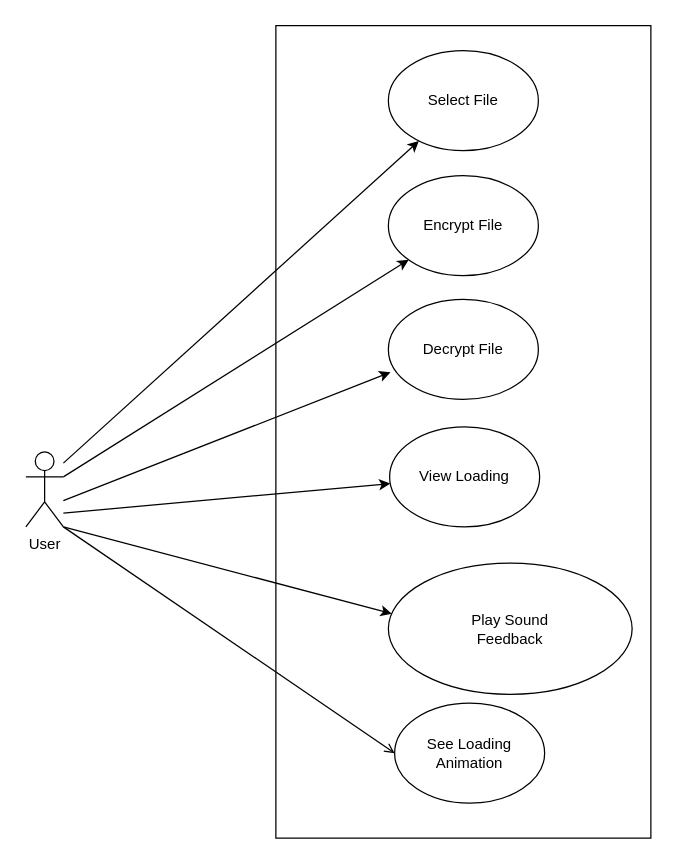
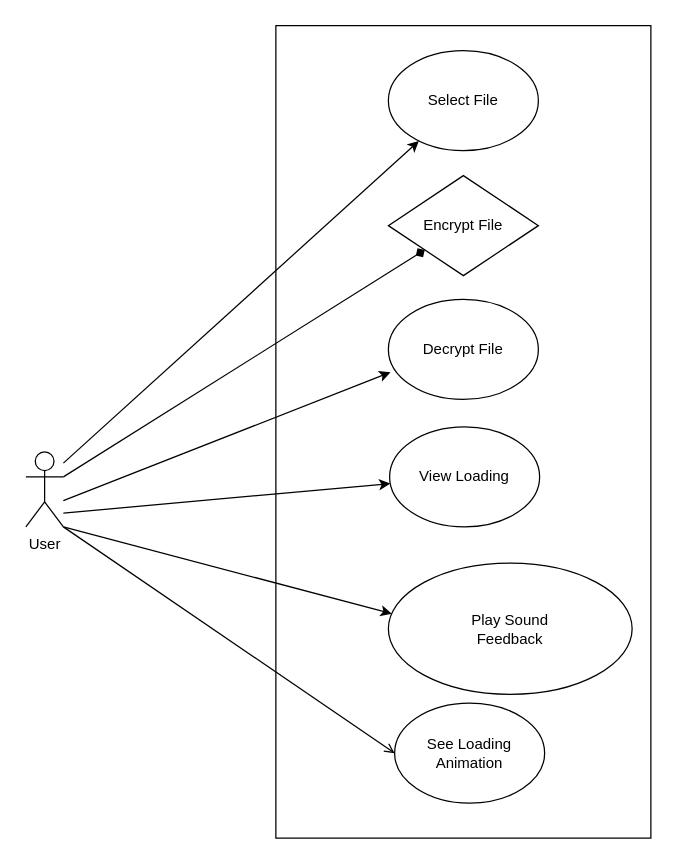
(463, 226) -> (463, 226)
(401, 265) -> (408, 260)
